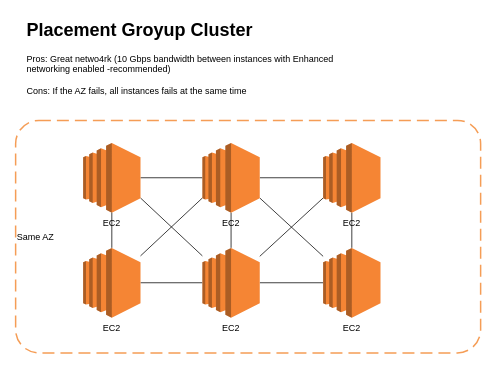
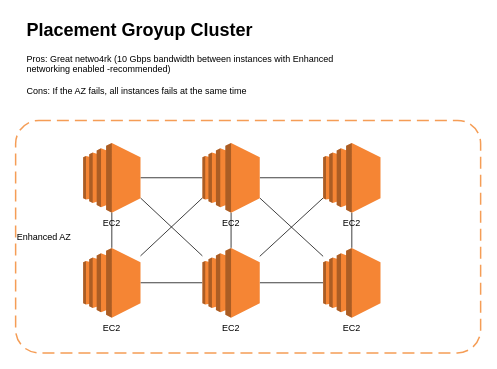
(33, 237) -> (43, 237)
